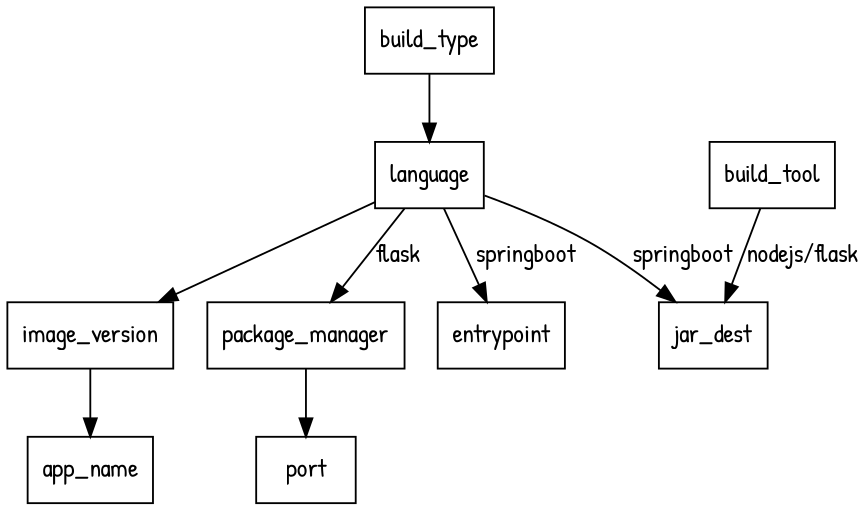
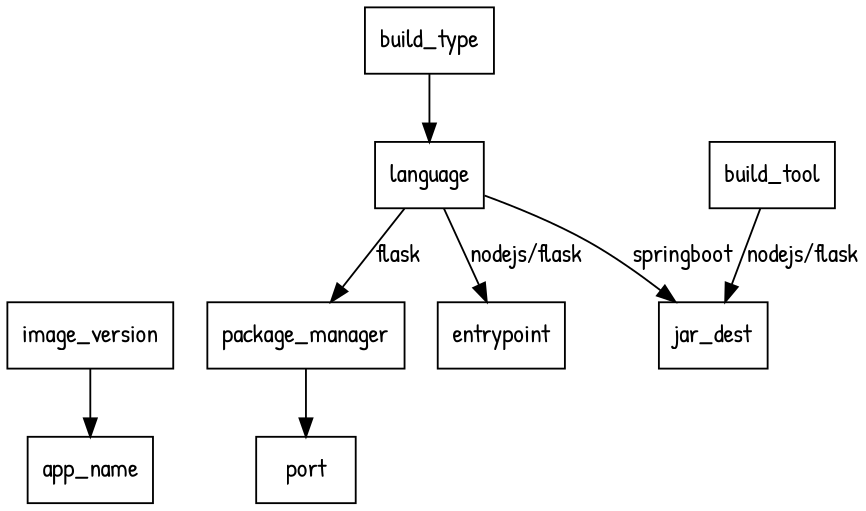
(275, 248) -> none
(526, 255) -> (526, 255)
